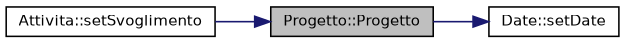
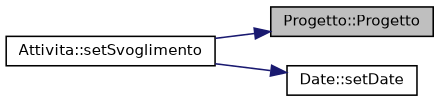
(453, 22) -> (243, 67)
